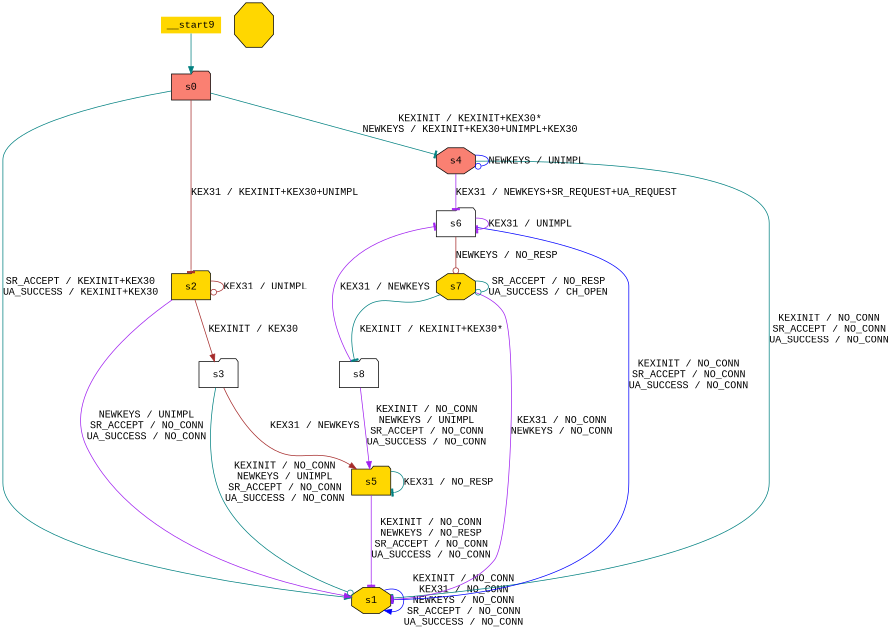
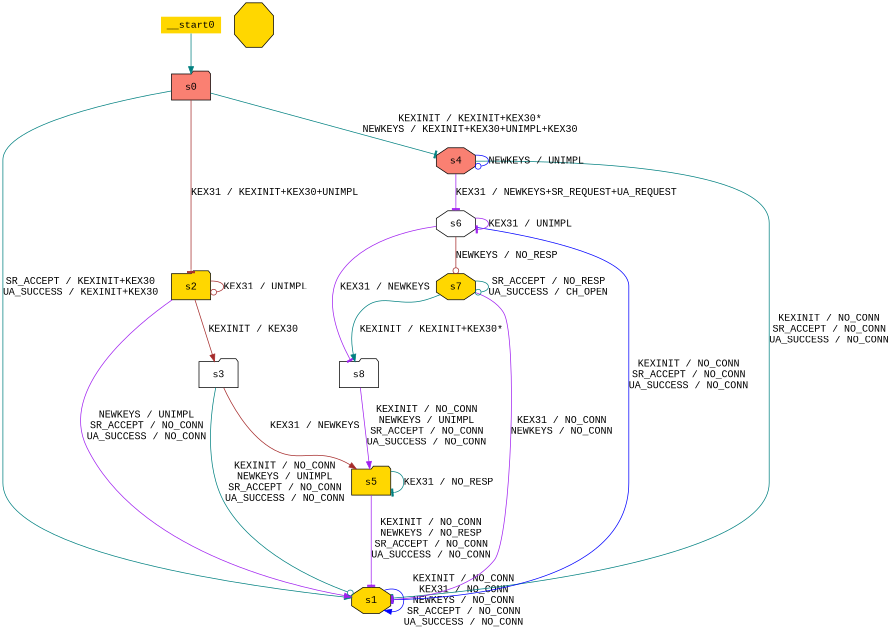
(191, 25) -> (191, 25)
(456, 224) -> (456, 224)
(344, 268) -> (347, 266)
(375, 302) -> (377, 302)
